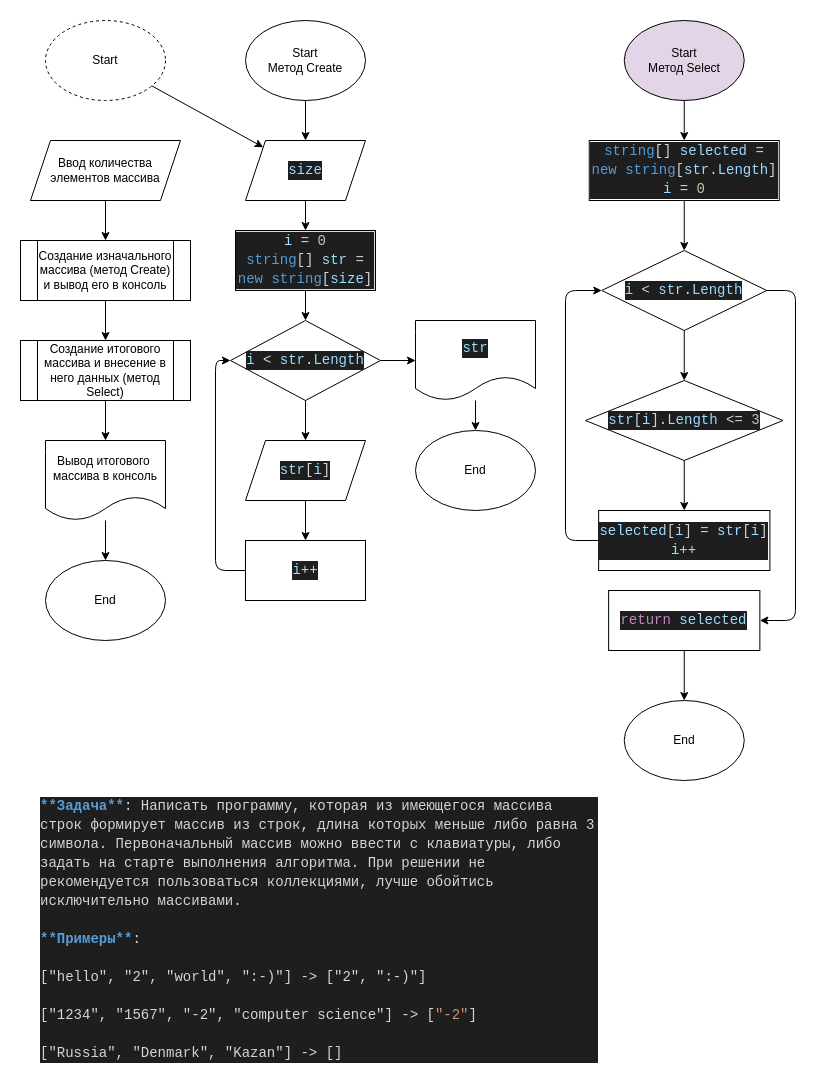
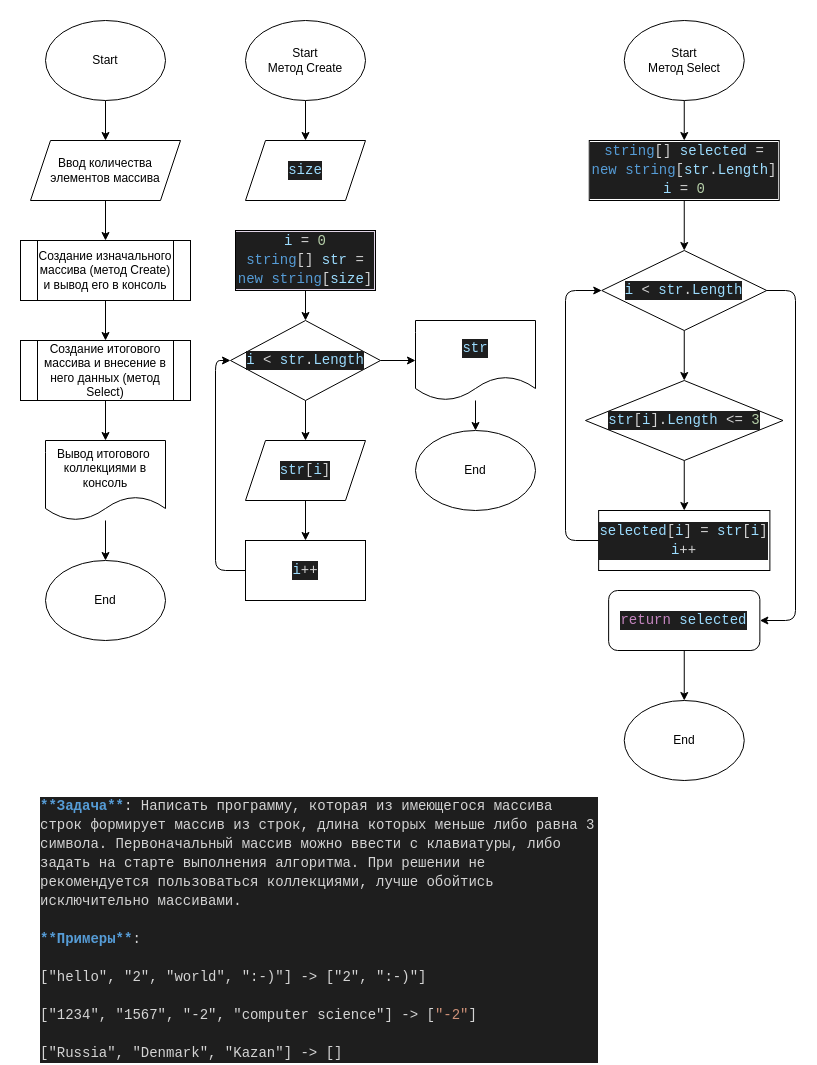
(106, 61) -> (106, 61)
(684, 61) -> (684, 61)
(205, 115) -> (106, 117)
(306, 212) -> none
(106, 469) -> (106, 469)
(684, 621) -> (684, 621)
